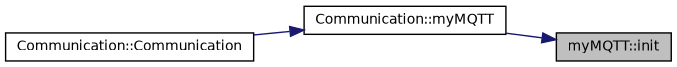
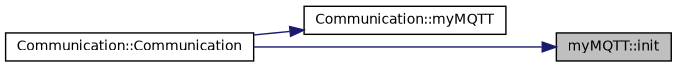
(524, 36) -> (398, 47)
